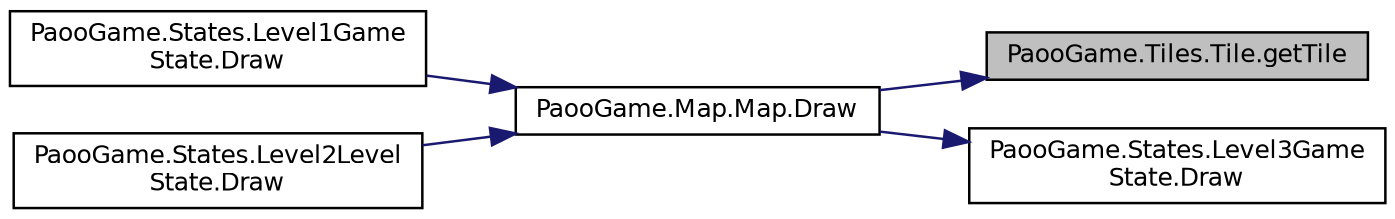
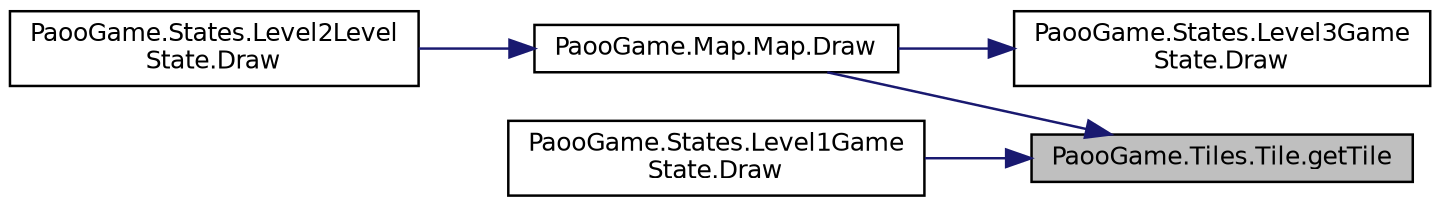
(459, 80) -> (965, 158)
